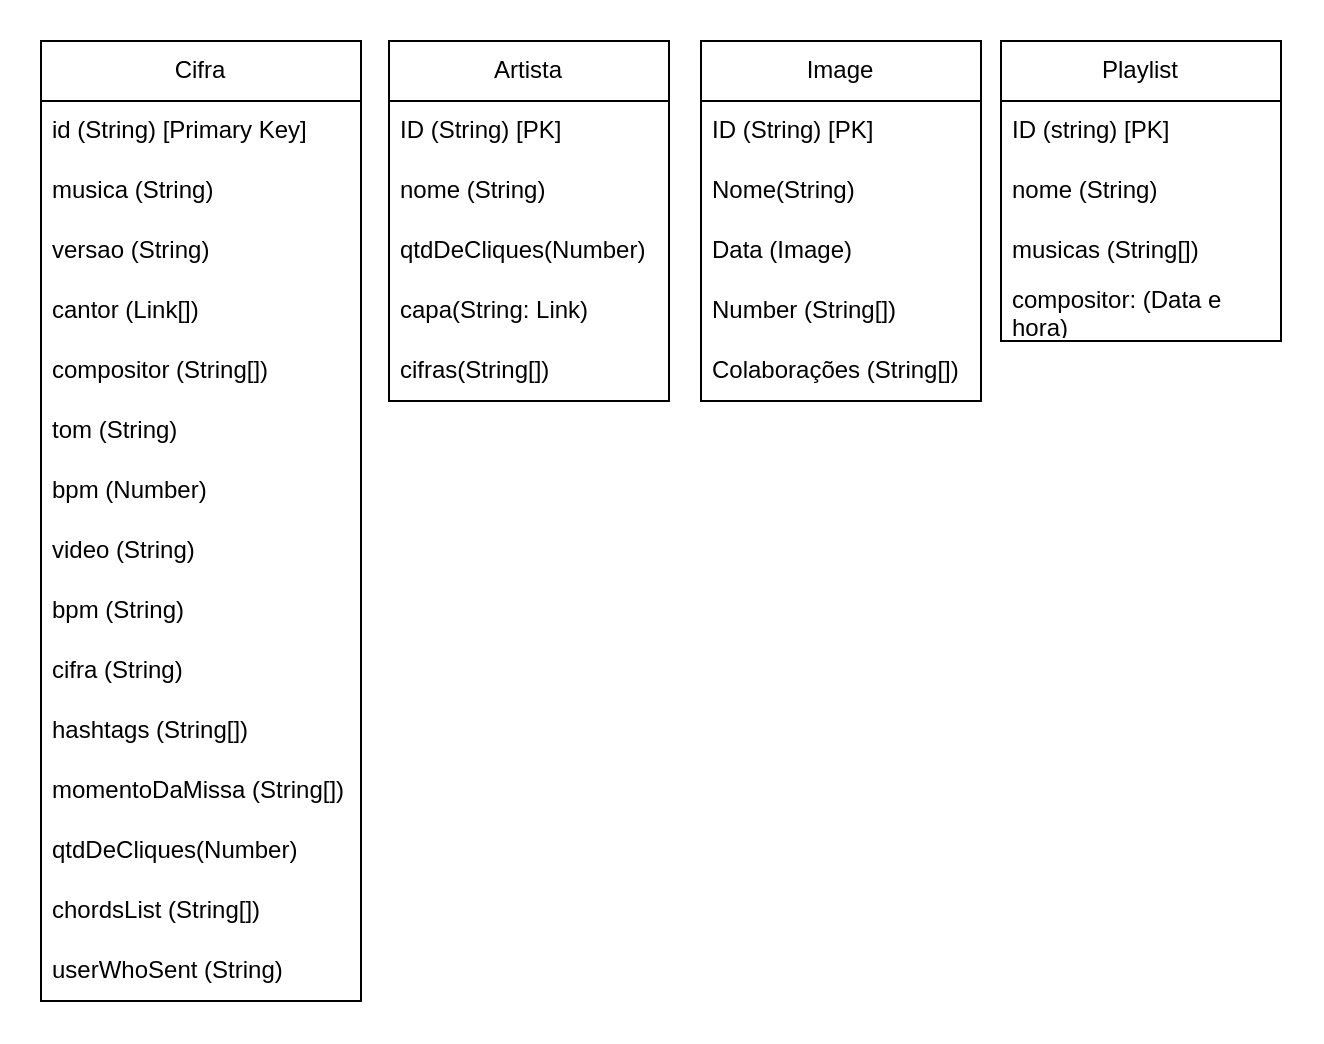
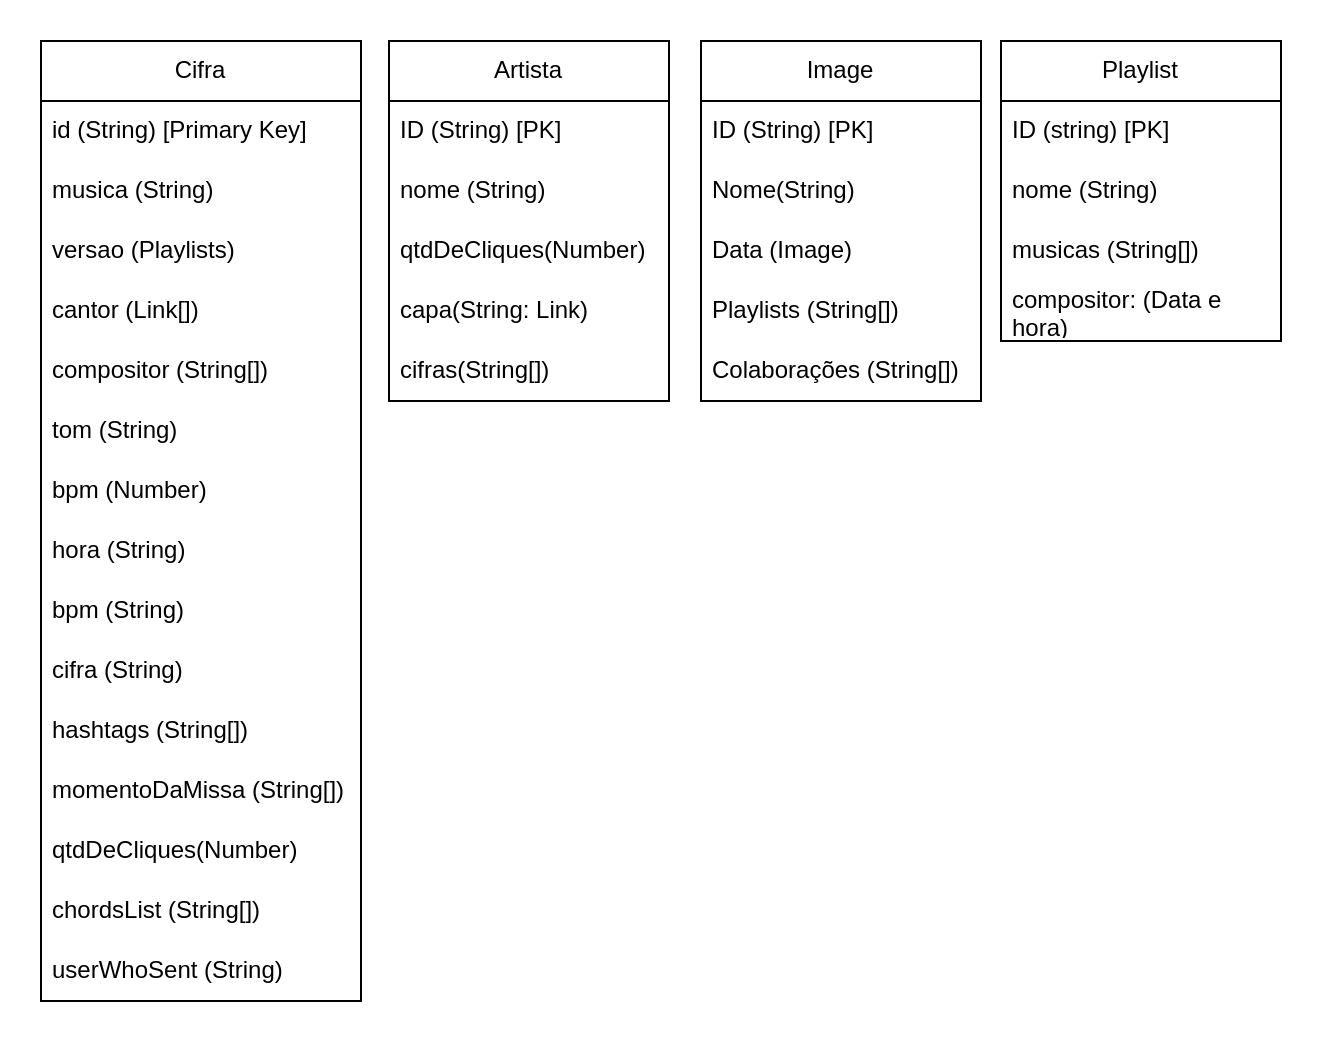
(148, 251) -> (161, 251)
(821, 311) -> (832, 311)
(138, 551) -> (134, 551)
